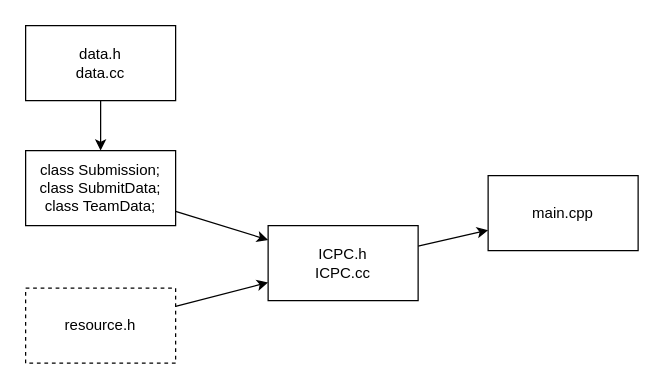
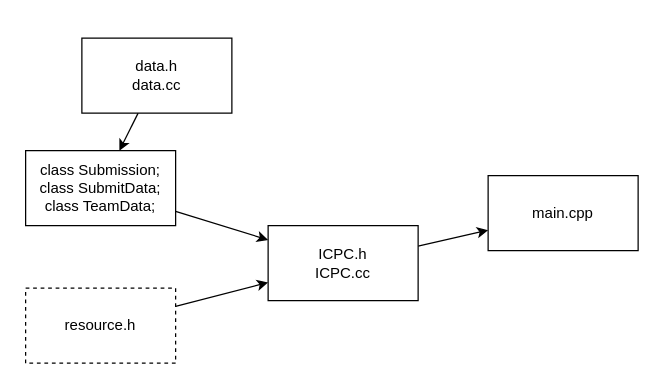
(101, 63) -> (157, 76)
